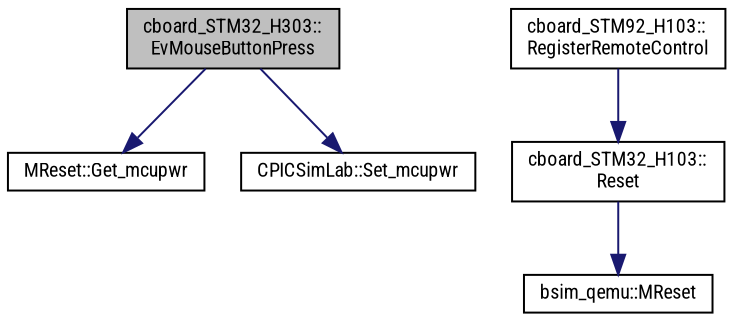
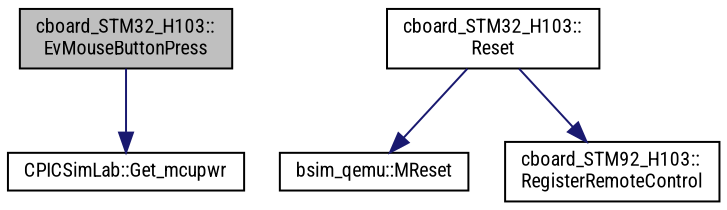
(233, 39) -> (126, 39)
(618, 95) -> (546, 98)
(106, 172) -> (126, 172)
(358, 172) -> none
